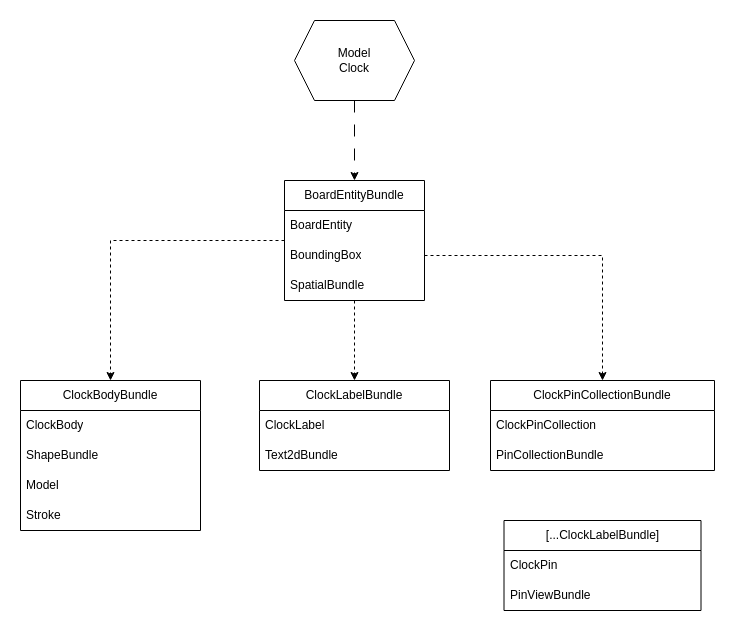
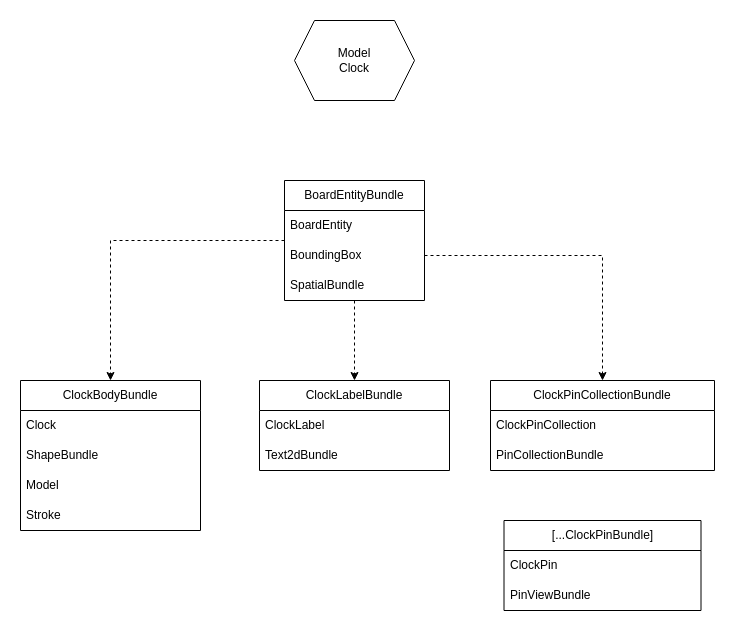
(355, 130) -> none
(55, 426) -> (42, 426)
(603, 536) -> (603, 536)
